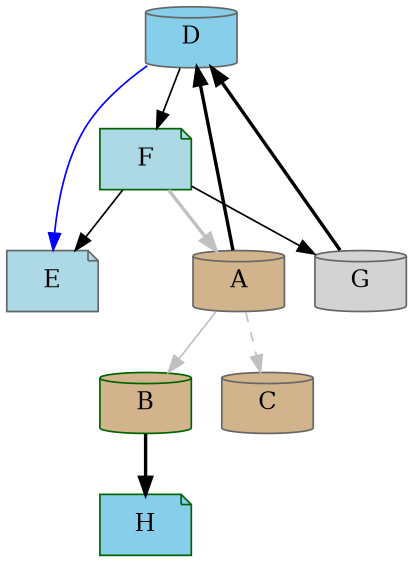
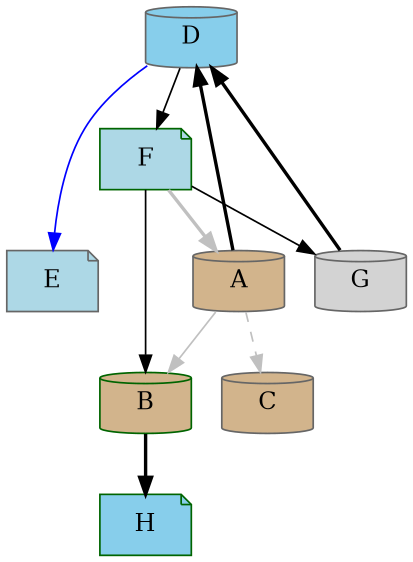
(104, 213) -> (146, 272)
